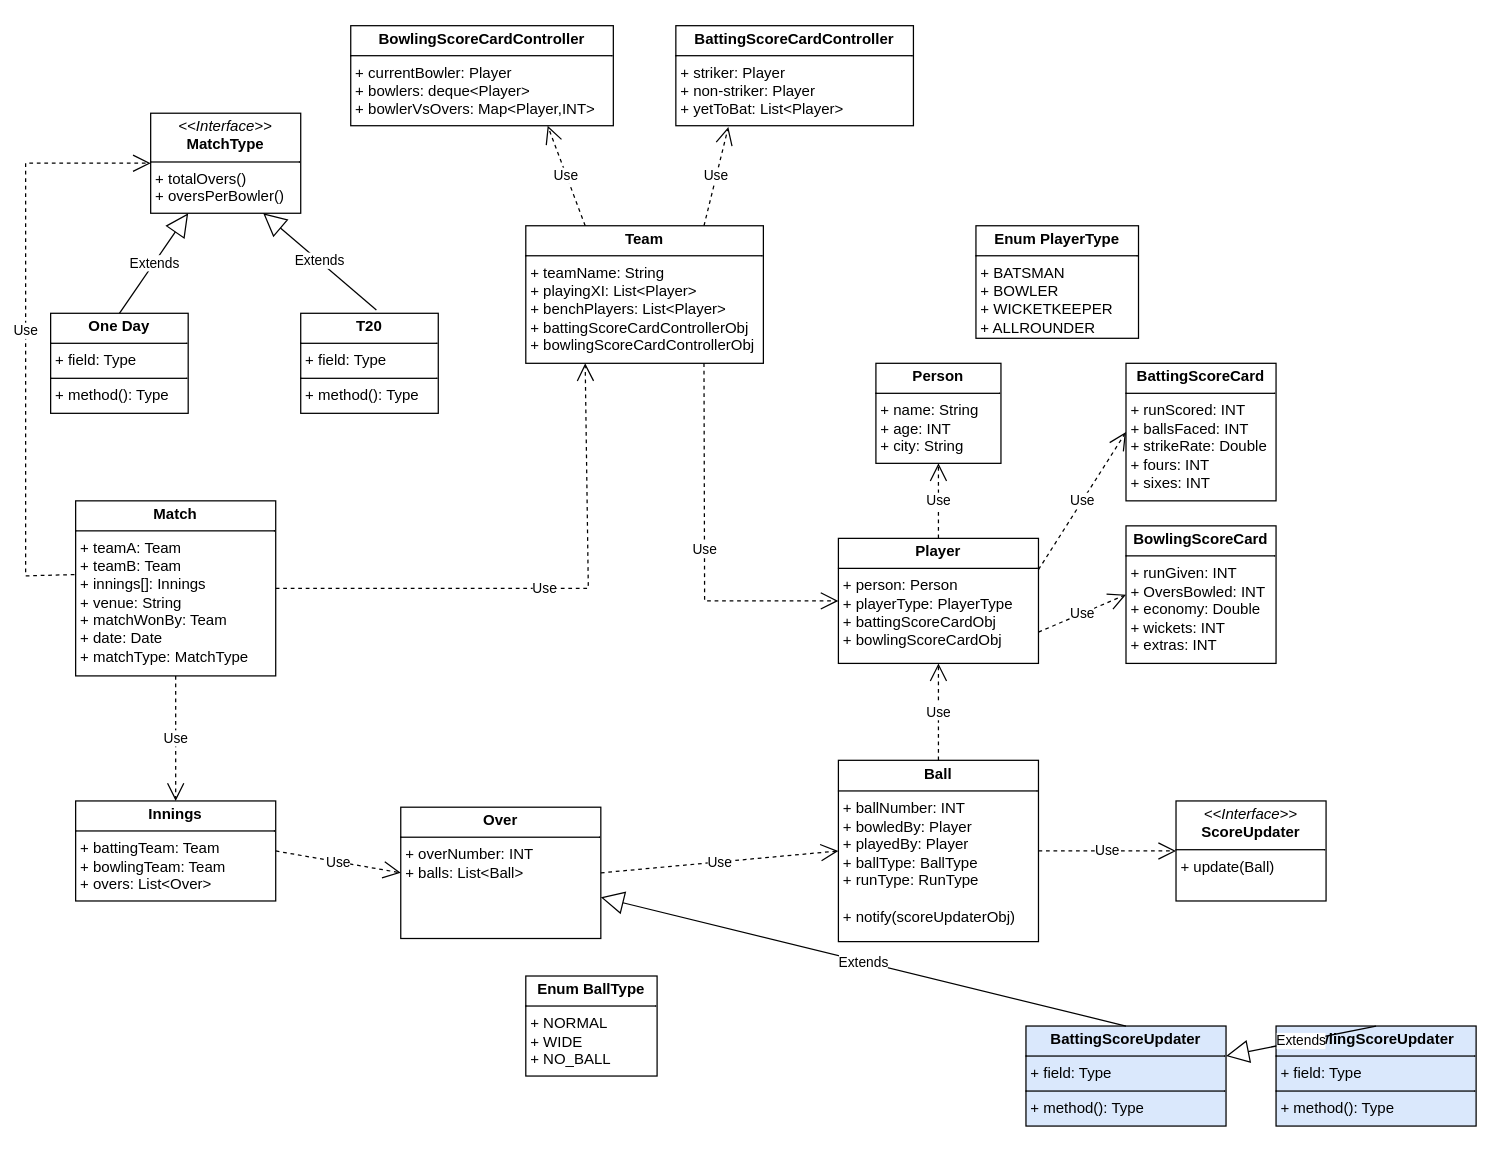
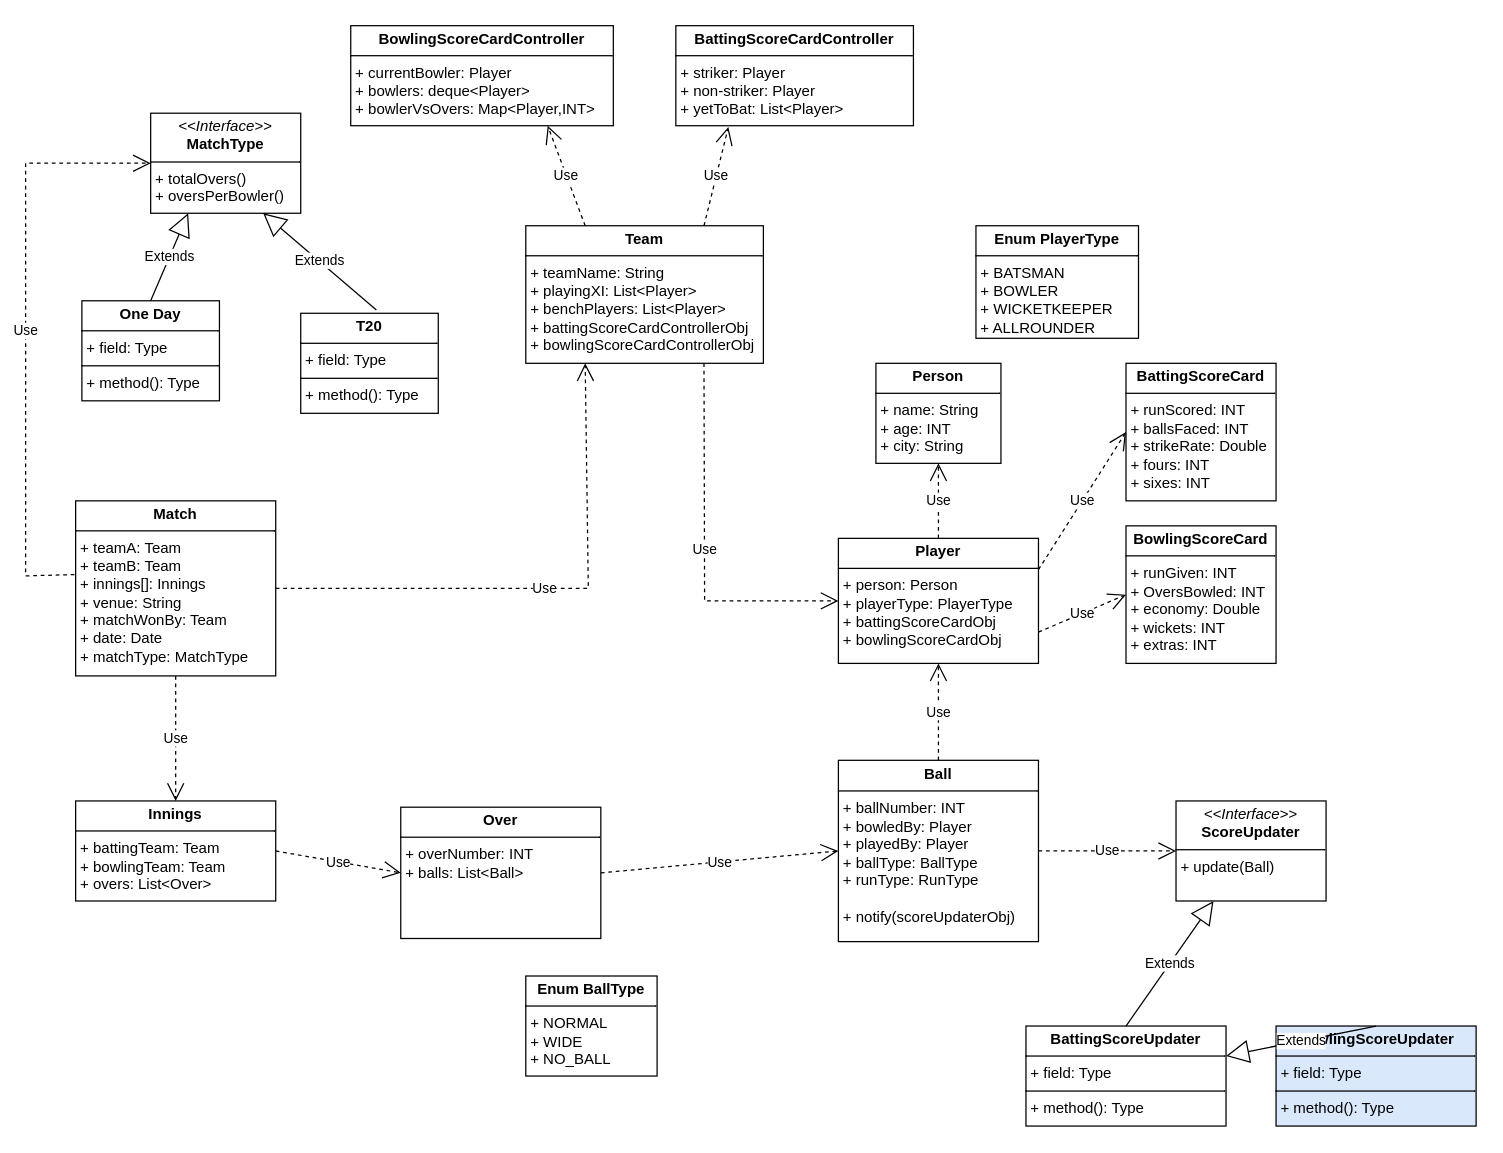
(119, 363) -> (151, 351)
(875, 964) -> (1163, 973)
(1126, 1076) -> (1126, 1076)
